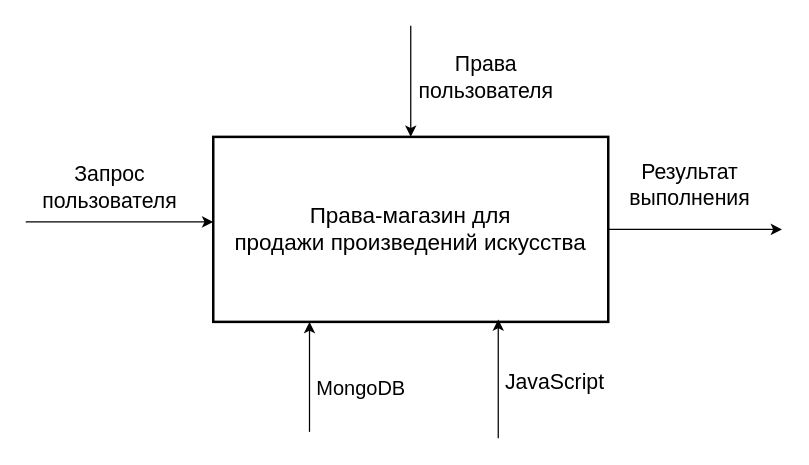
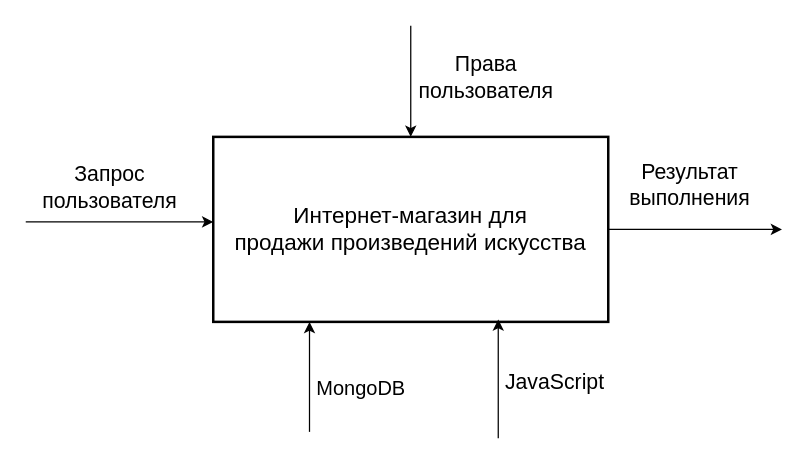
(411, 229) -> (411, 229)
